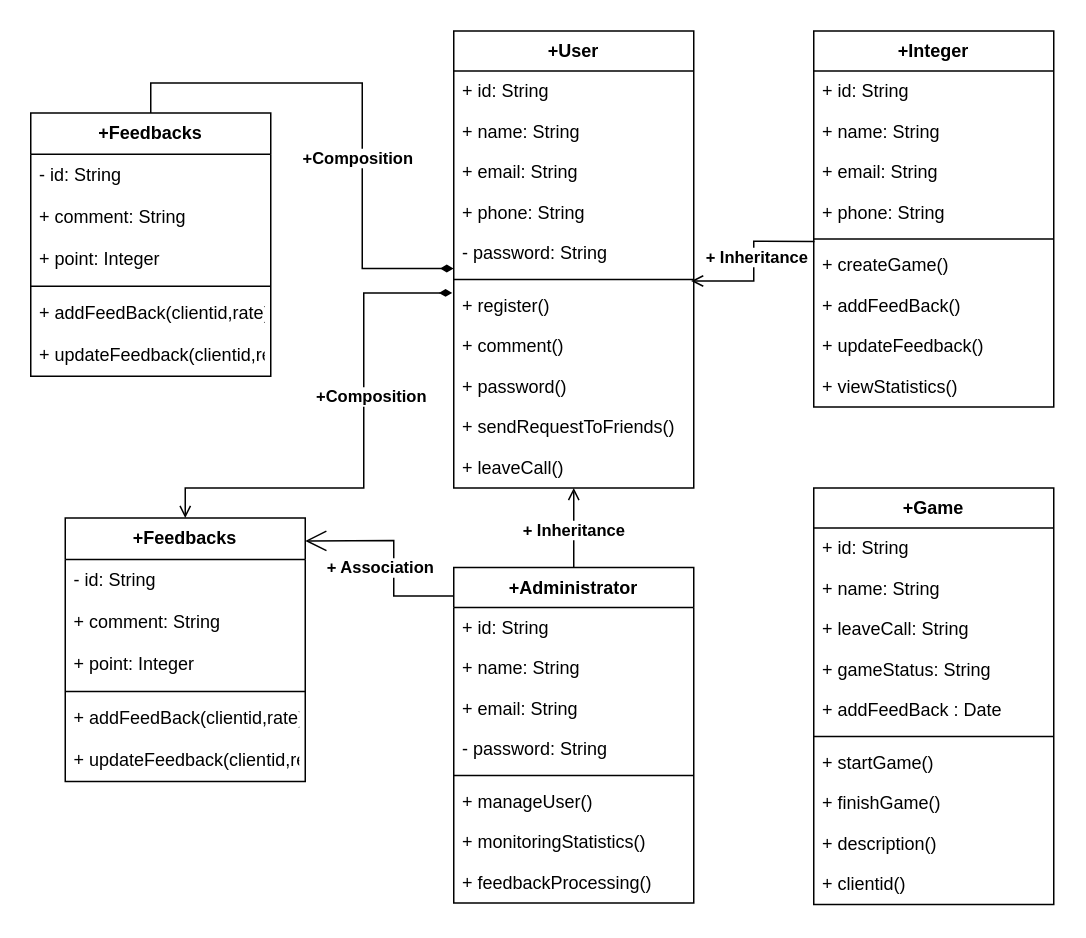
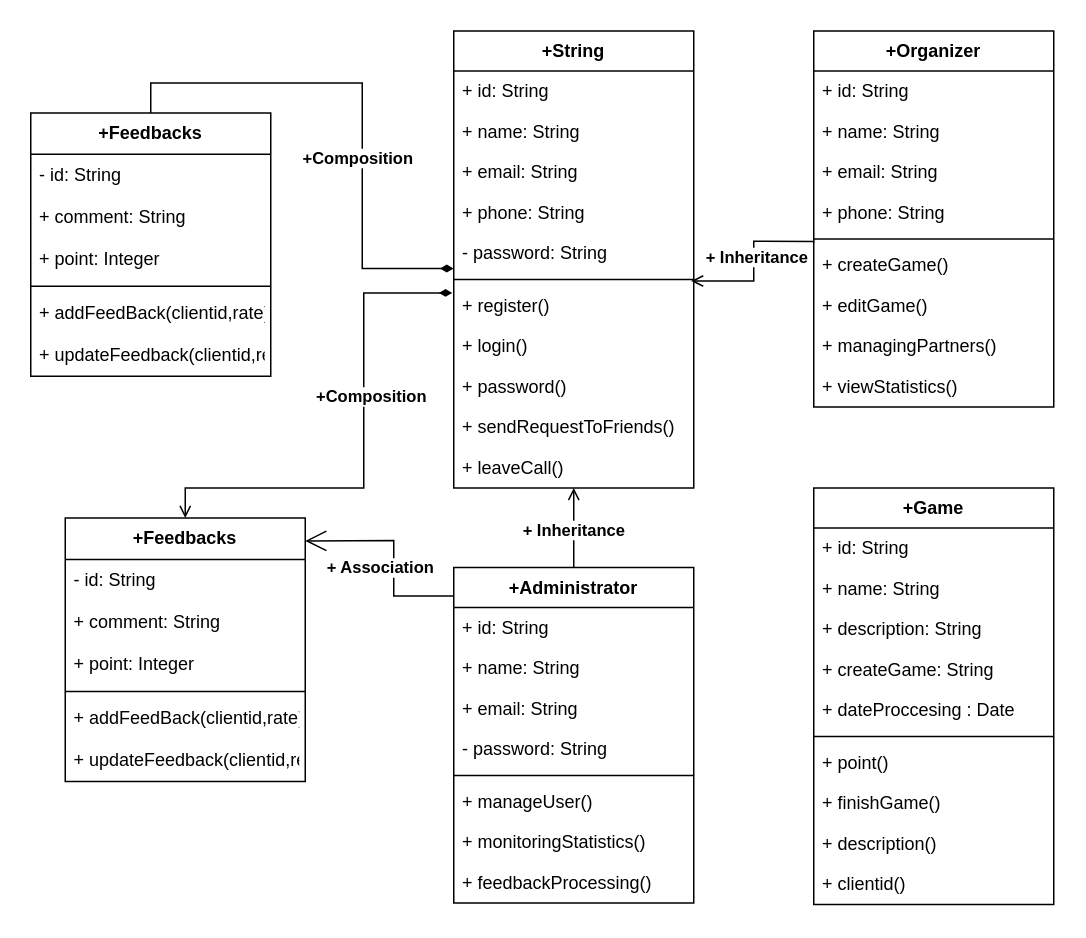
(573, 51) -> (573, 51)
(933, 51) -> (933, 51)
(895, 306) -> (878, 306)
(515, 346) -> (500, 346)
(910, 346) -> (918, 346)
(901, 629) -> (914, 629)
(913, 670) -> (913, 670)
(913, 710) -> (926, 710)
(885, 763) -> (863, 763)
